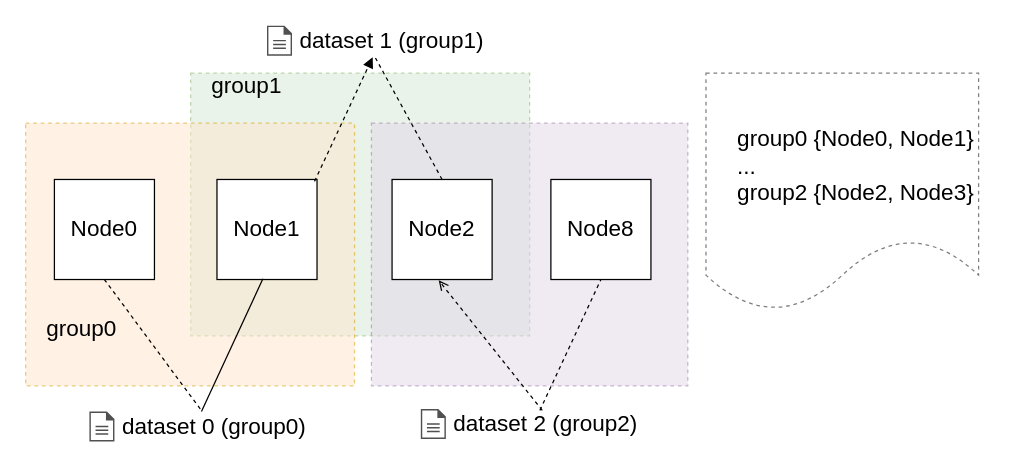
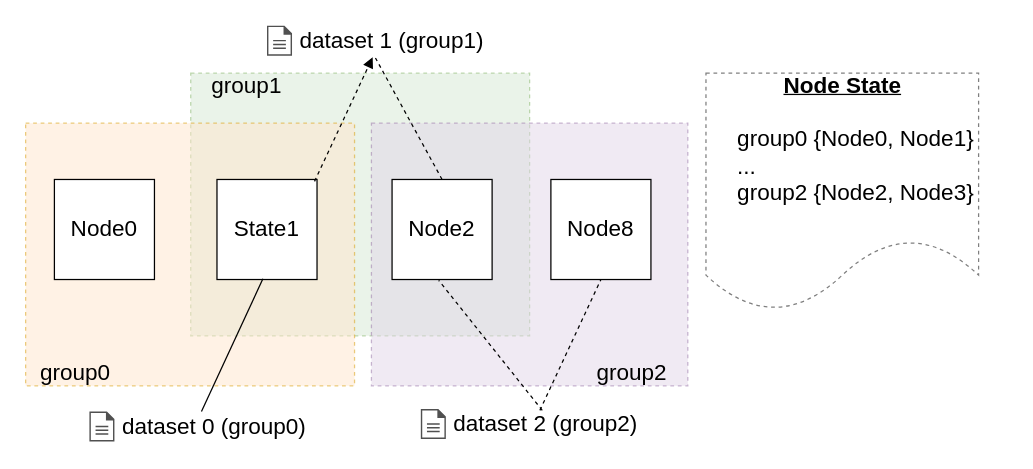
none -> (842, 86)
(267, 229) -> (267, 229)
(442, 285) -> (441, 283)
(82, 329) -> (76, 373)
(152, 343) -> none
none -> (631, 373)
